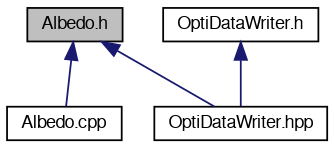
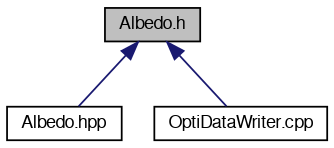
(241, 25) -> none
(64, 123) -> (64, 123)
(241, 123) -> (241, 123)
